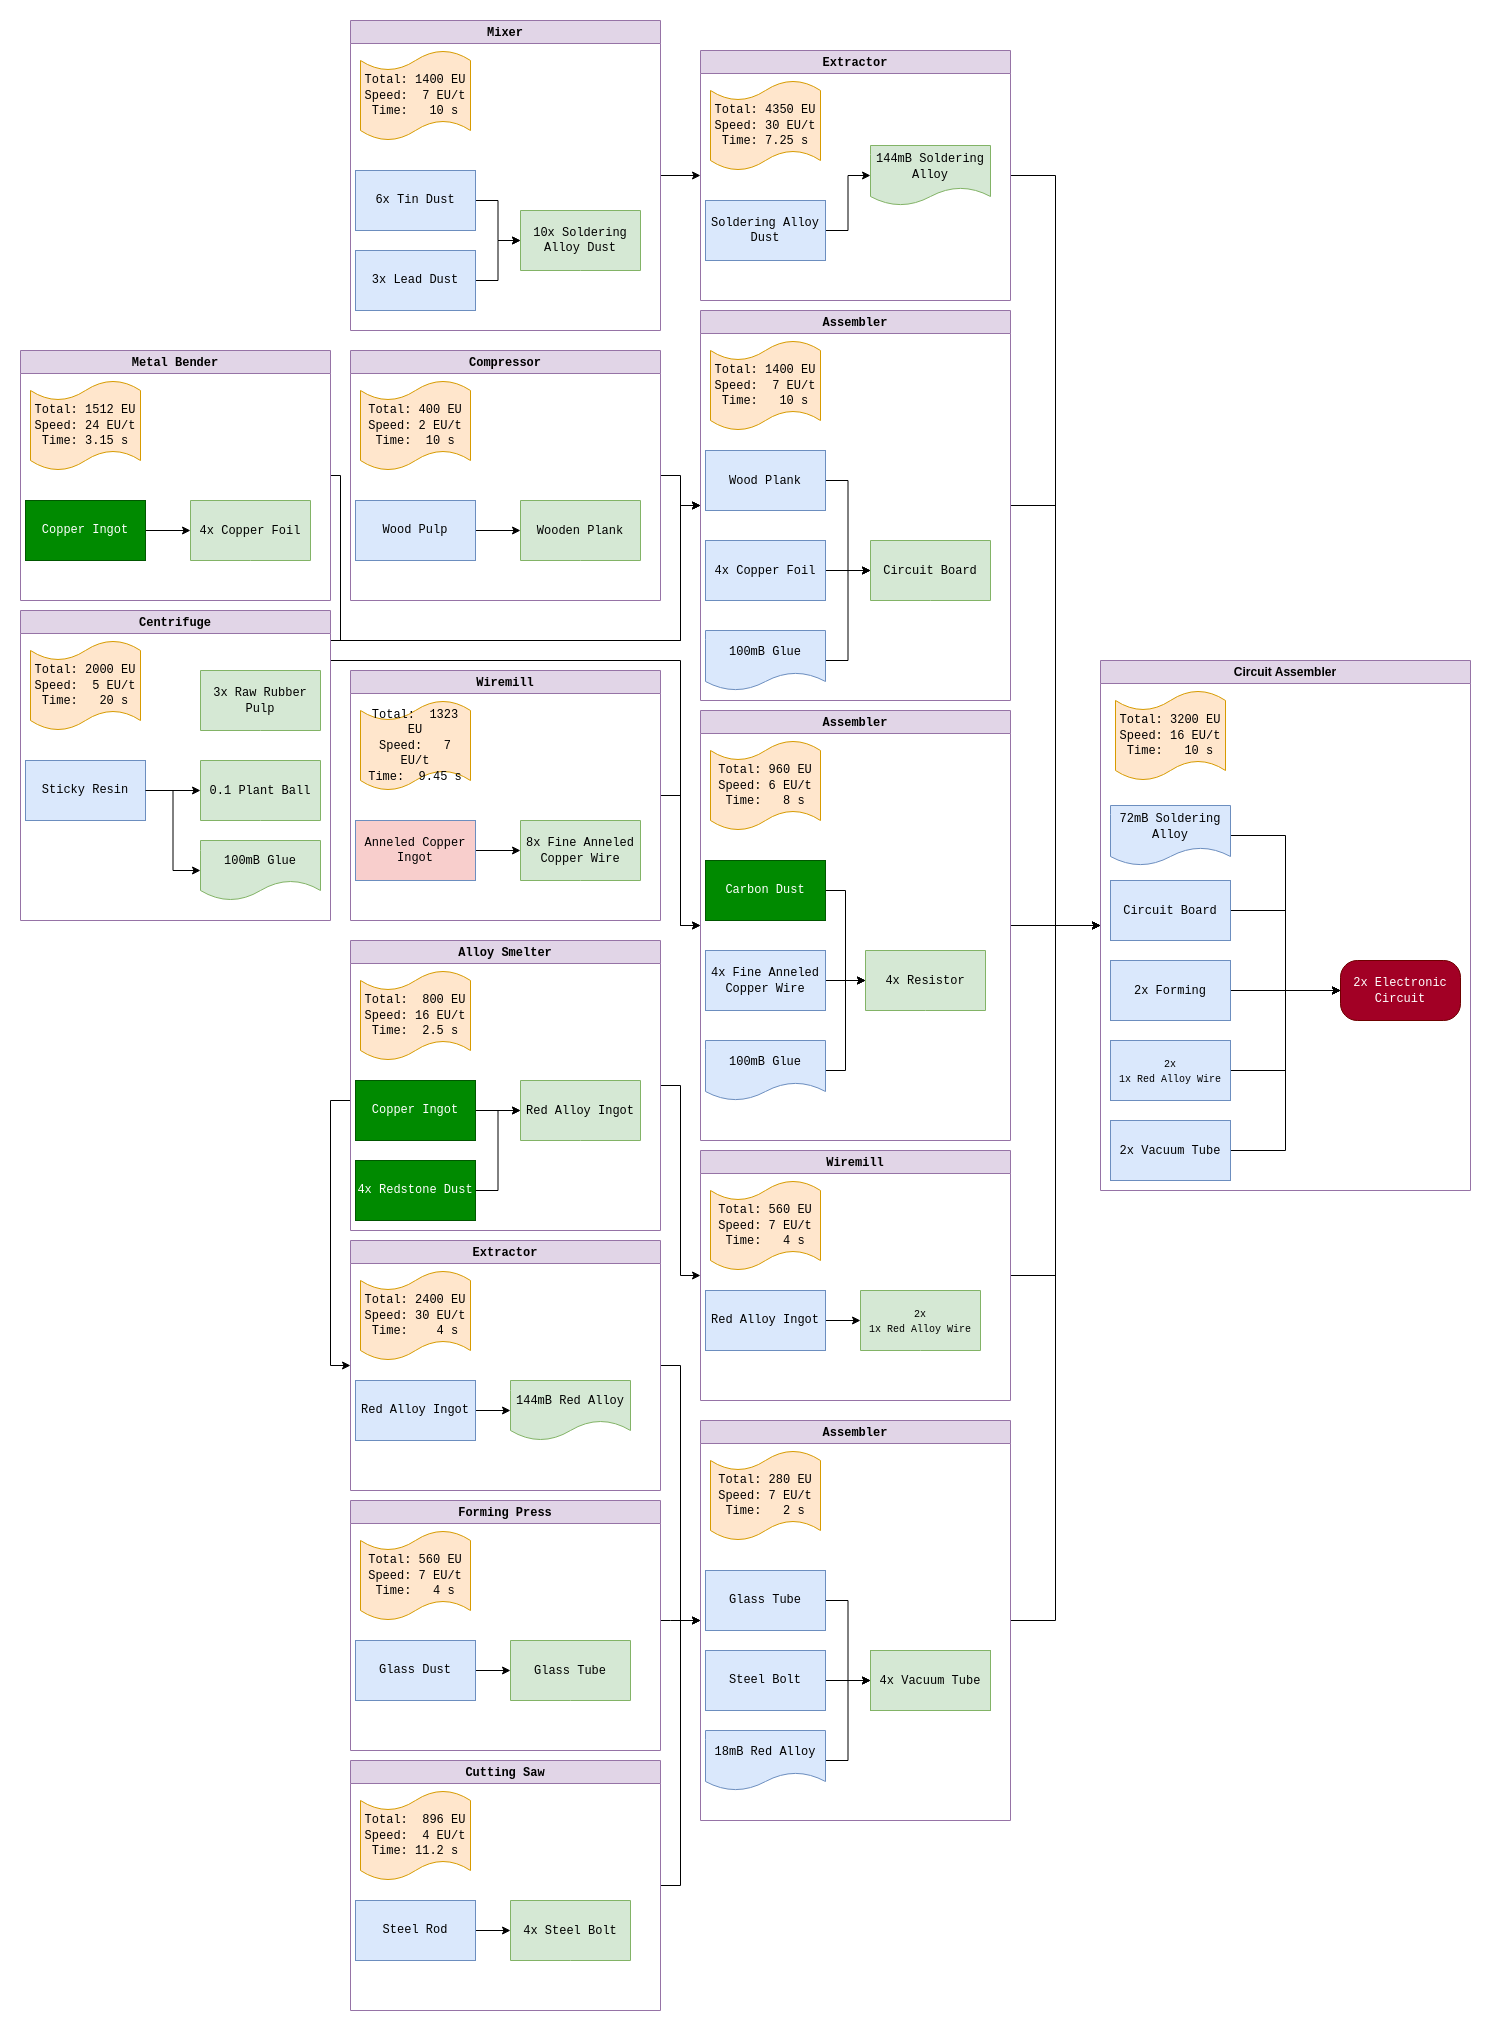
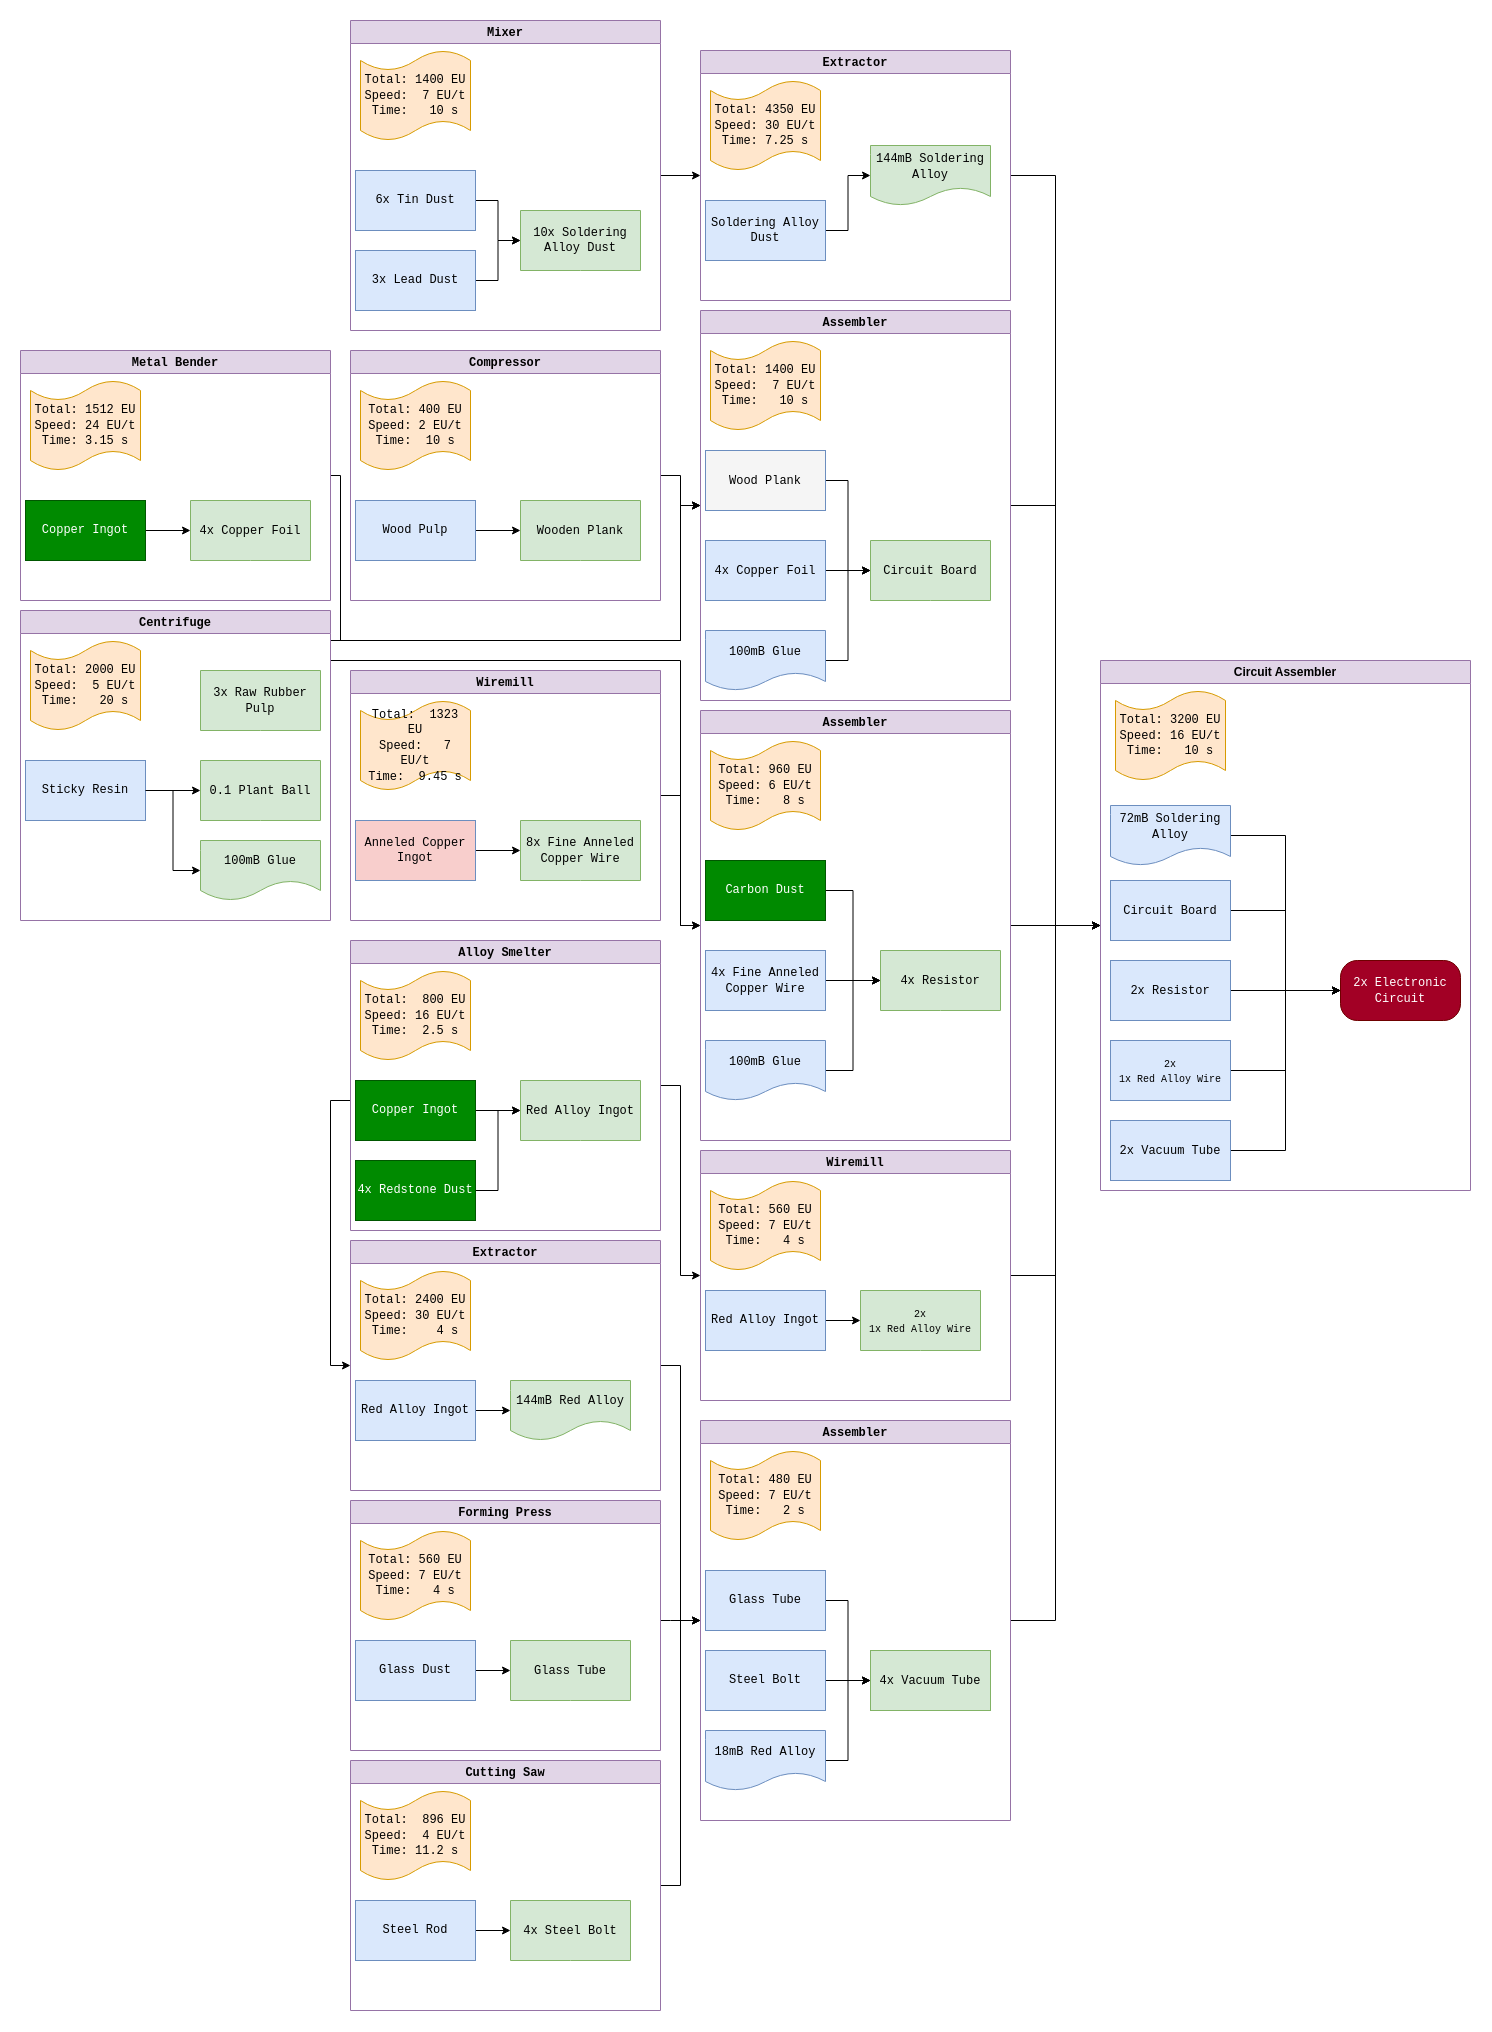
(766, 481) -> (766, 481)
(926, 981) -> (941, 981)
(1171, 991) -> (1171, 991)
(766, 1496) -> (766, 1496)
